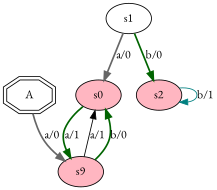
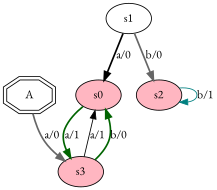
(115, 53) -> (115, 53)
(142, 53) -> (142, 53)
(81, 172) -> (81, 172)
